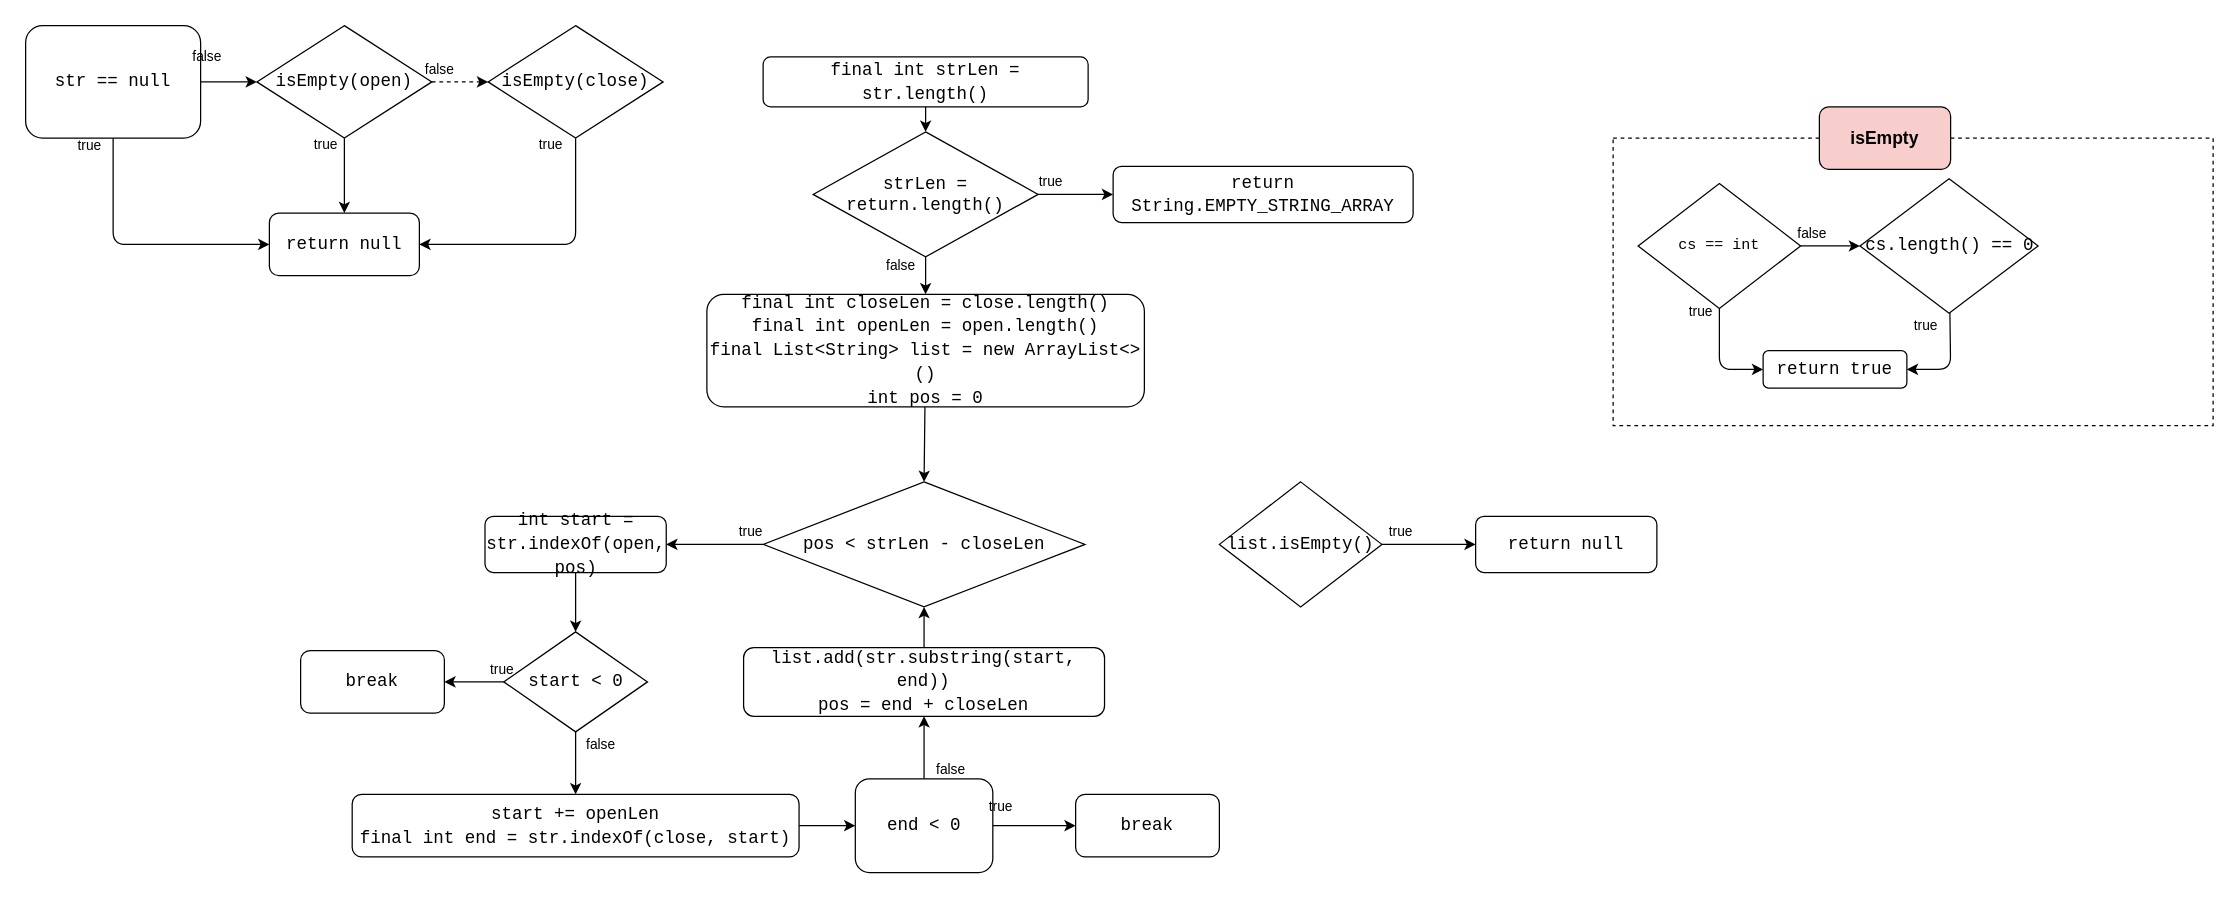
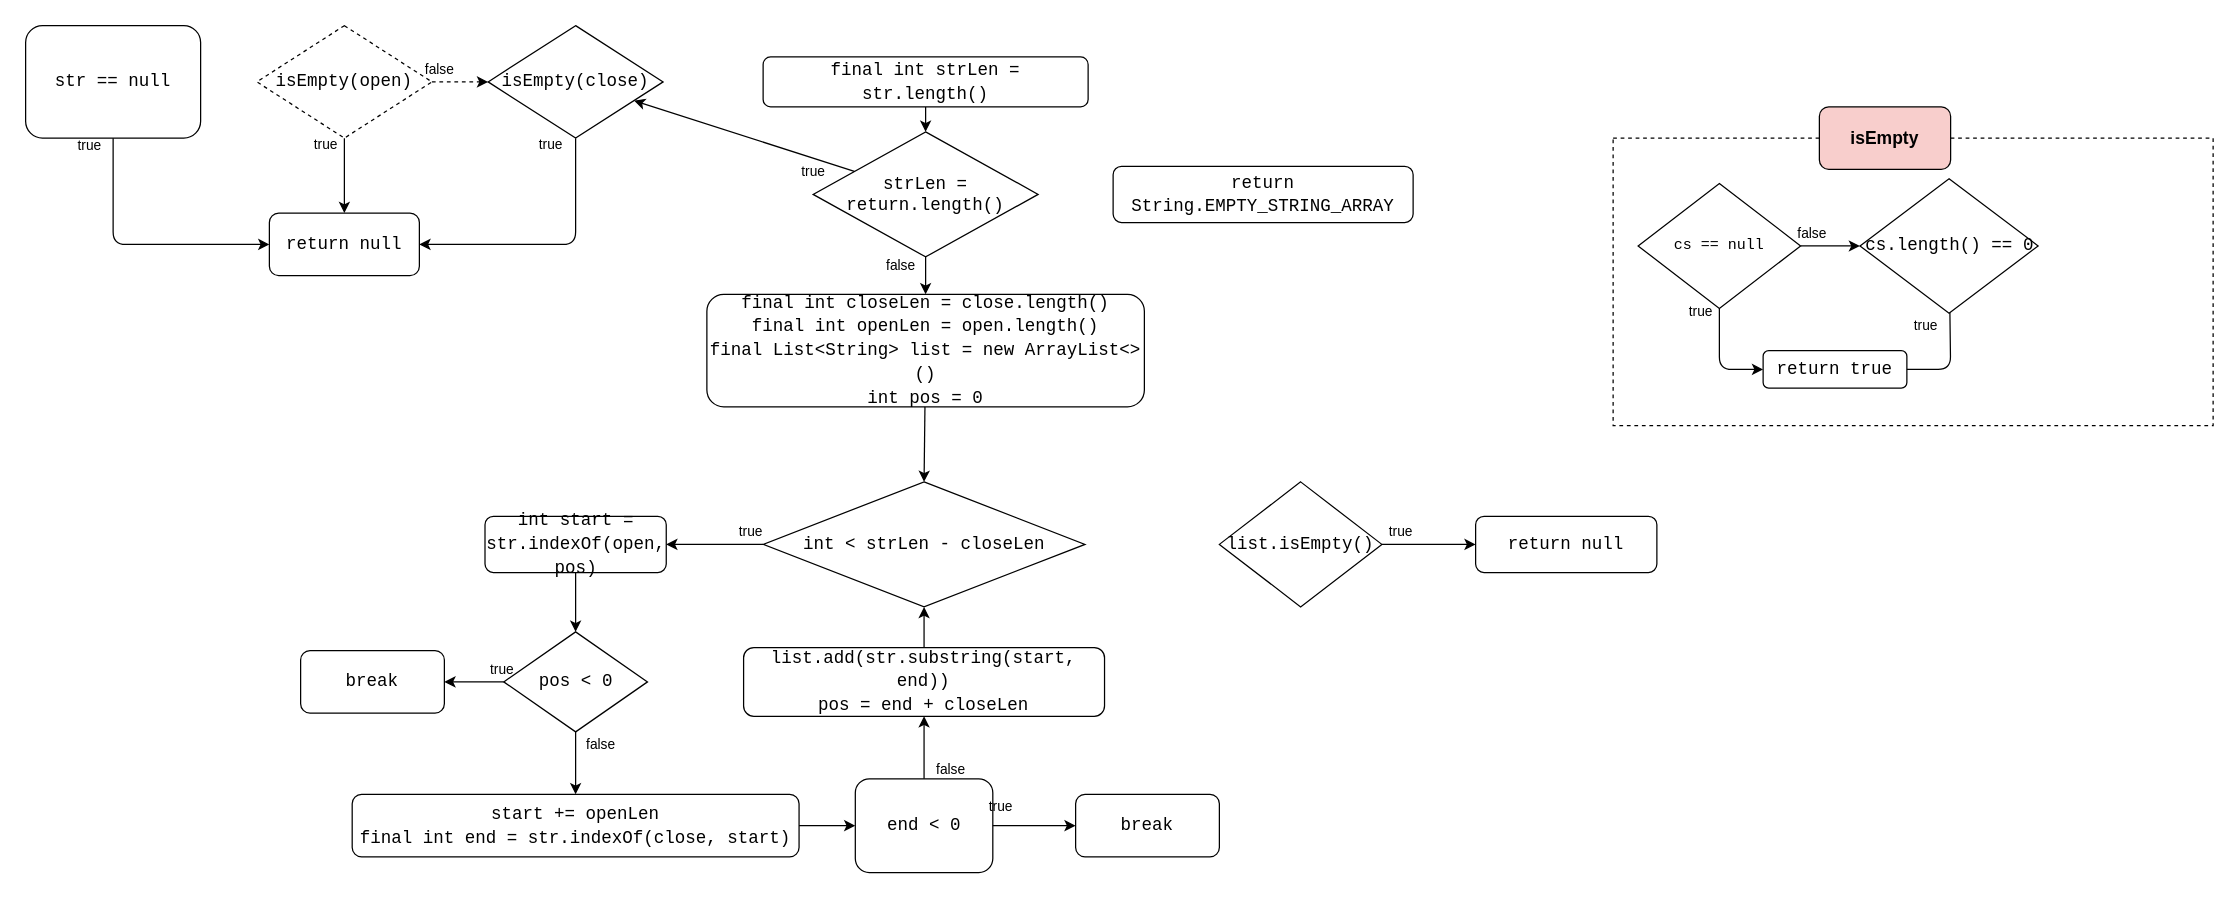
(225, 82) -> none
(344, 82) -> (344, 82)
(1072, 194) -> (748, 137)
(1719, 246) -> (1719, 246)
(1917, 369) -> (1913, 369)
(924, 544) -> (924, 544)
(576, 682) -> (576, 682)
